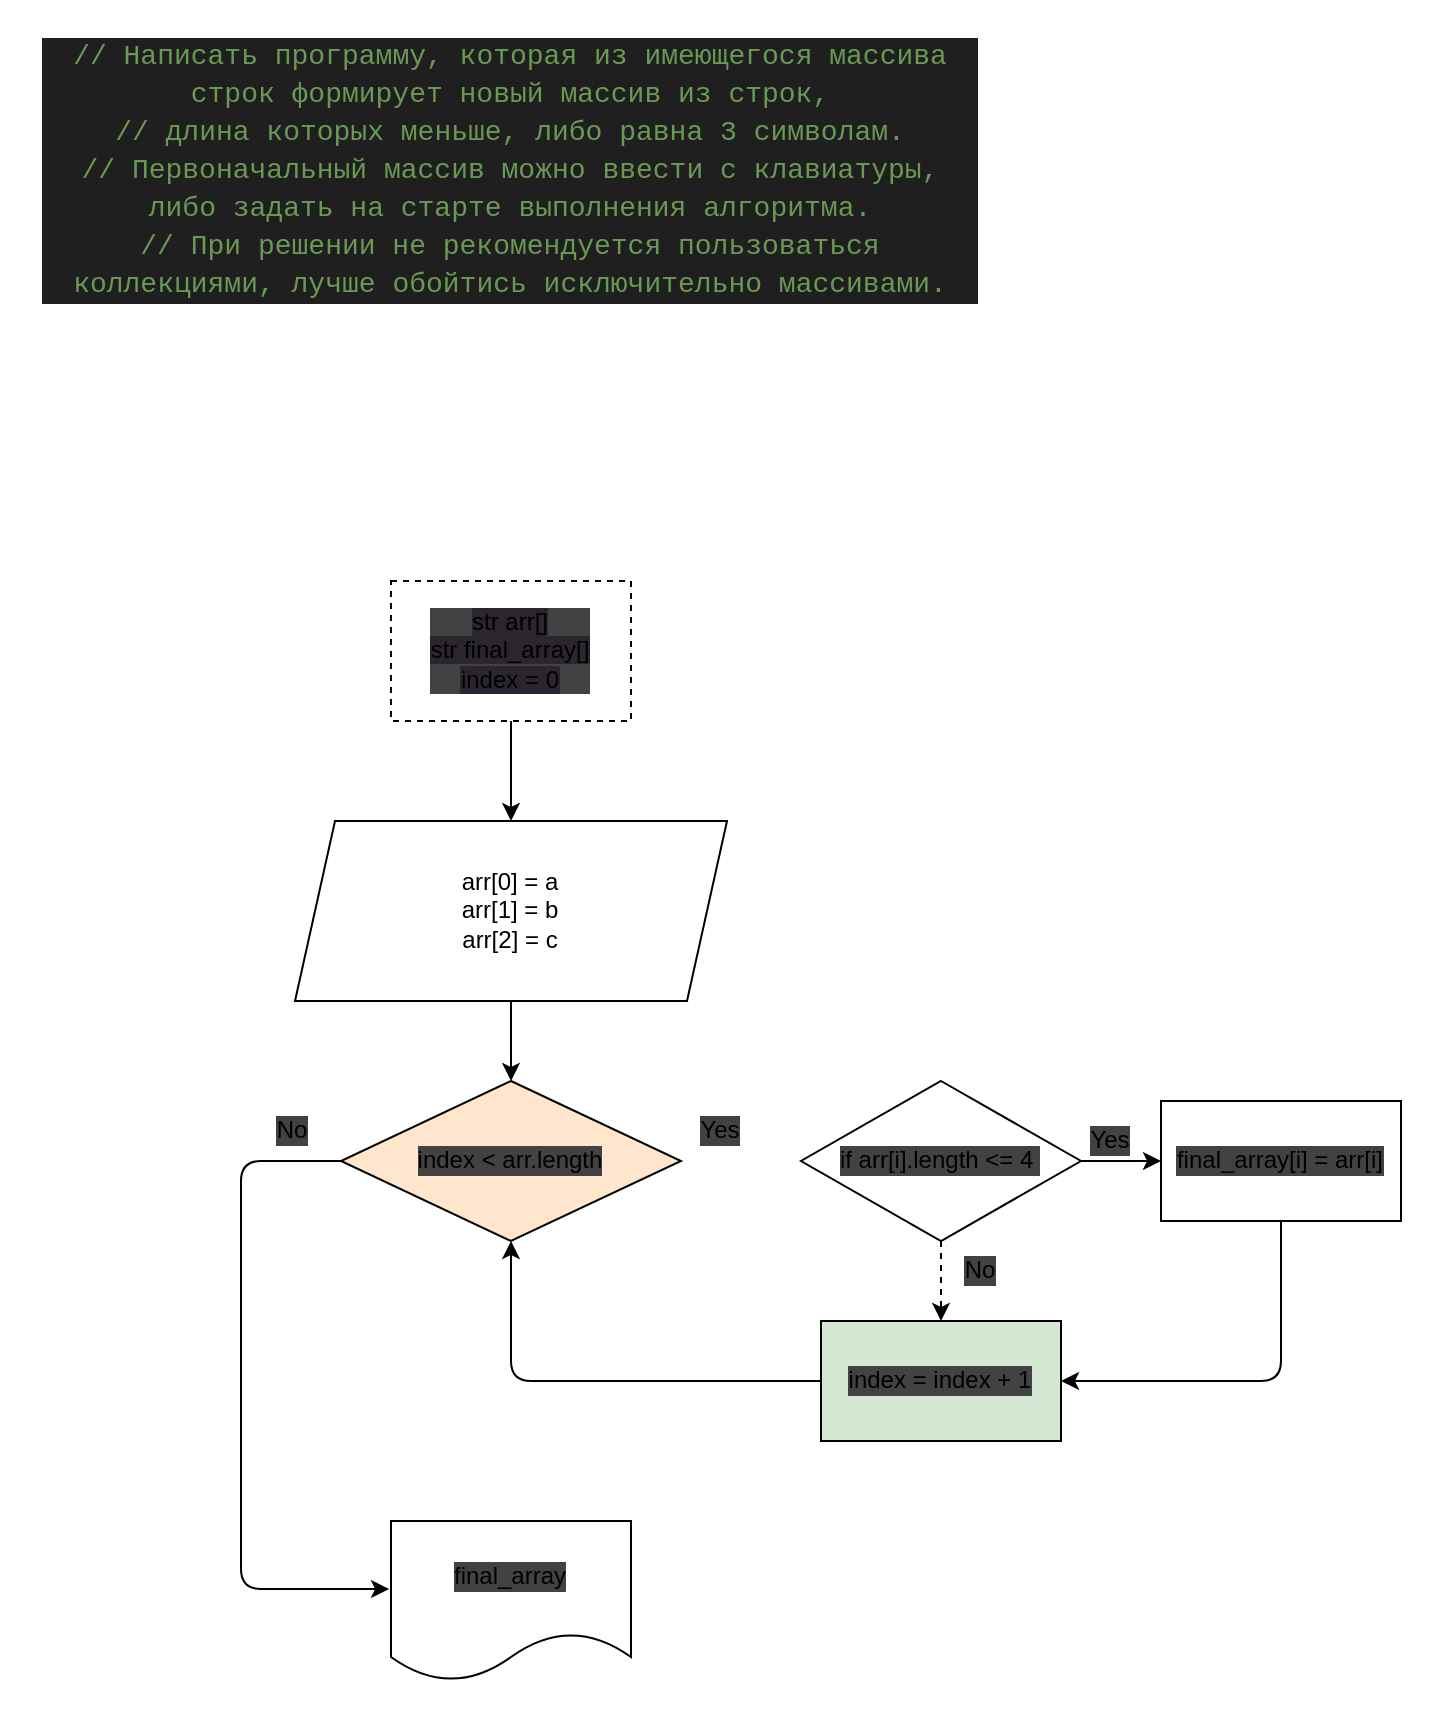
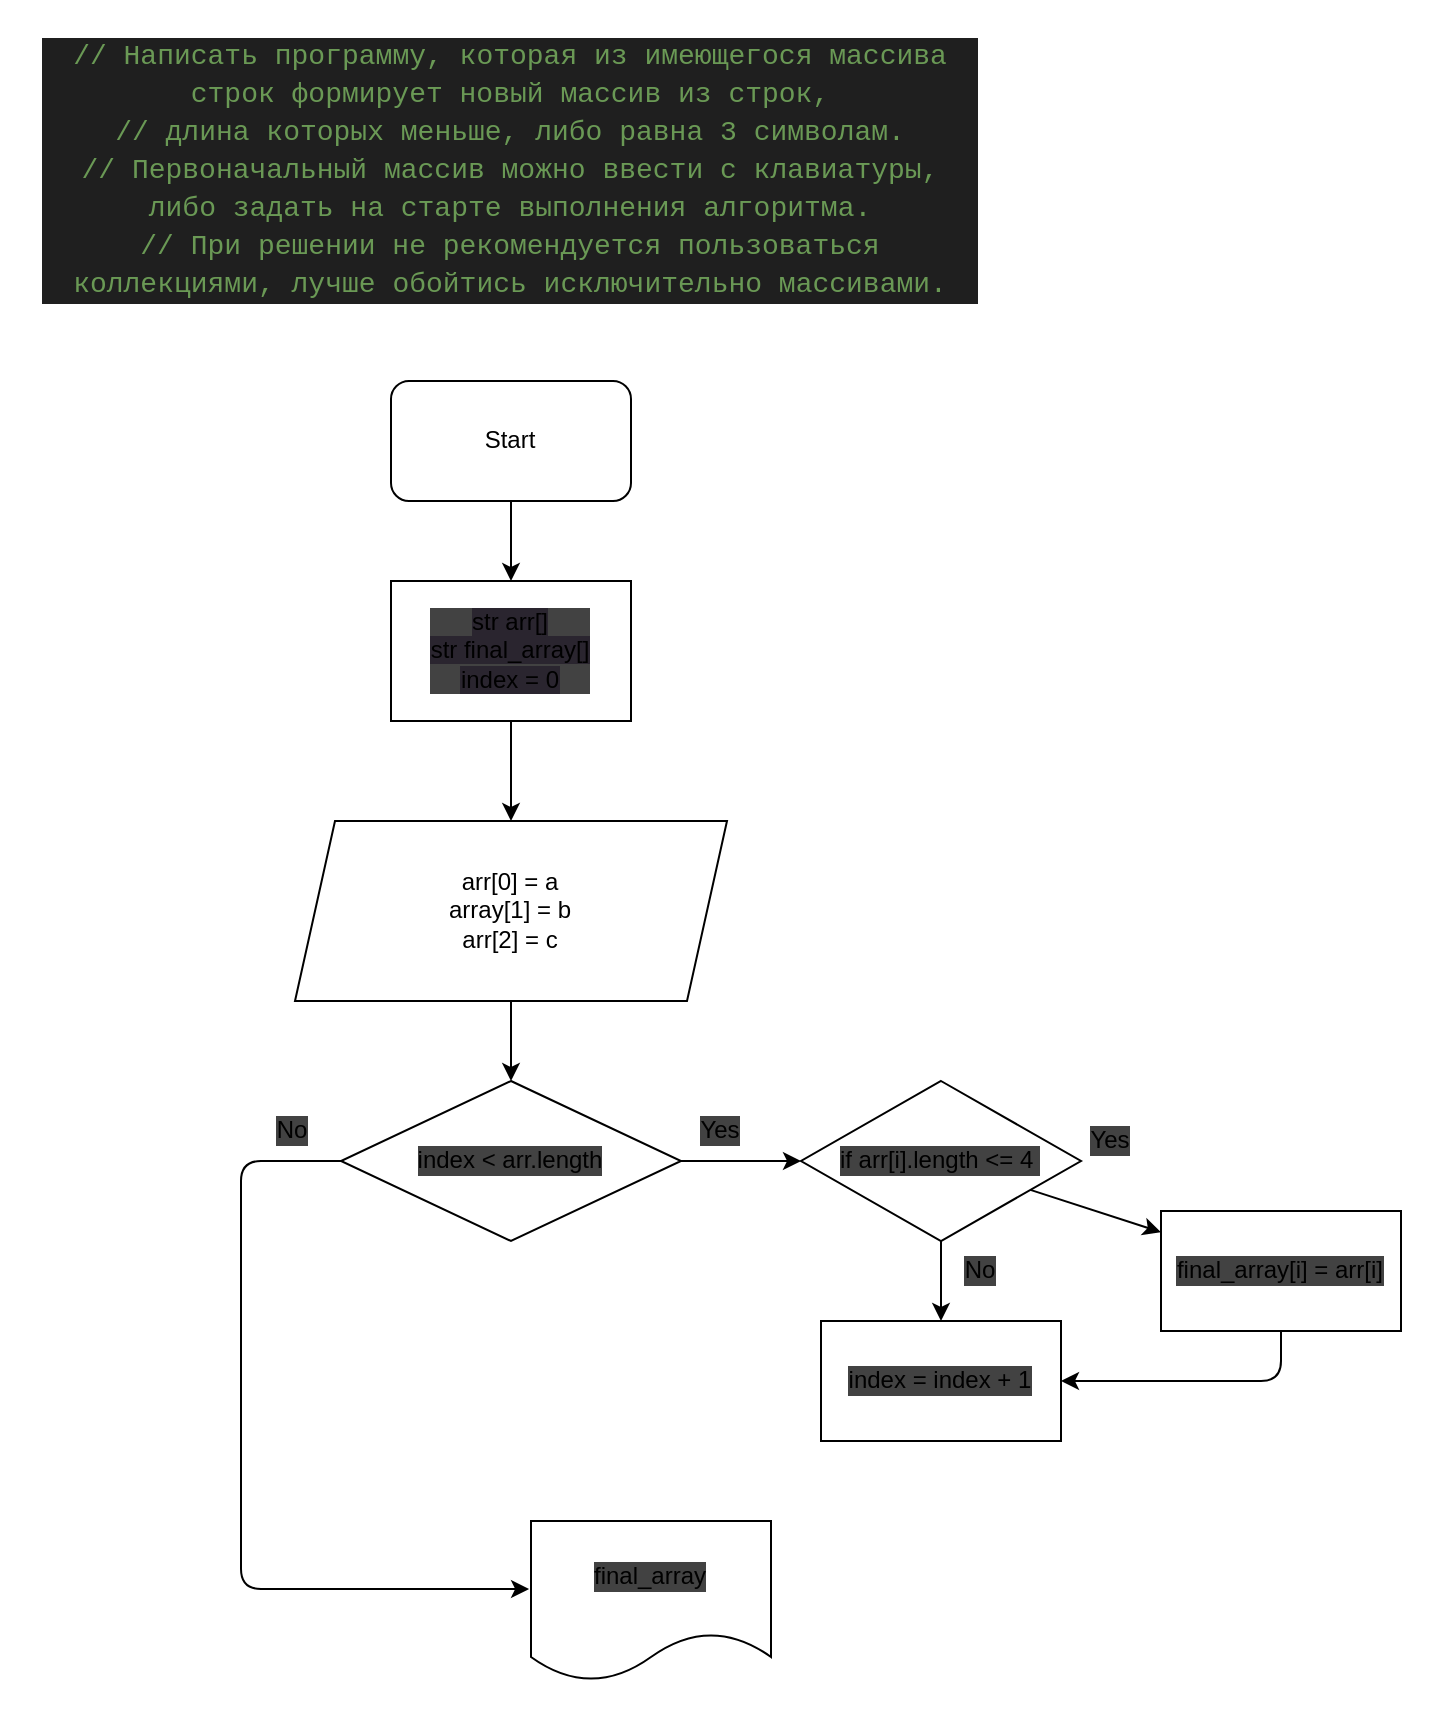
none -> (511, 441)
none -> (511, 534)
(511, 651) -> (511, 651)
(511, 911) -> (511, 911)
(511, 1161) -> (511, 1161)
none -> (734, 1161)
(1281, 1161) -> (1281, 1271)
(941, 1273) -> (941, 1273)
(610, 1381) -> none
(941, 1381) -> (941, 1381)
(511, 1601) -> (651, 1601)
